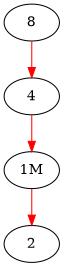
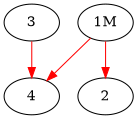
(32, 23) -> (32, 23)
(32, 128) -> (72, 56)
